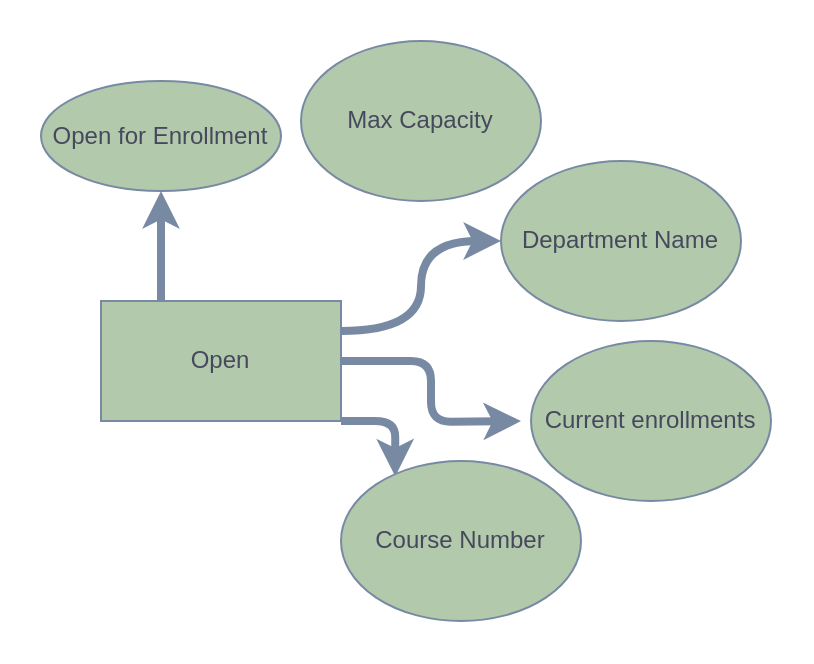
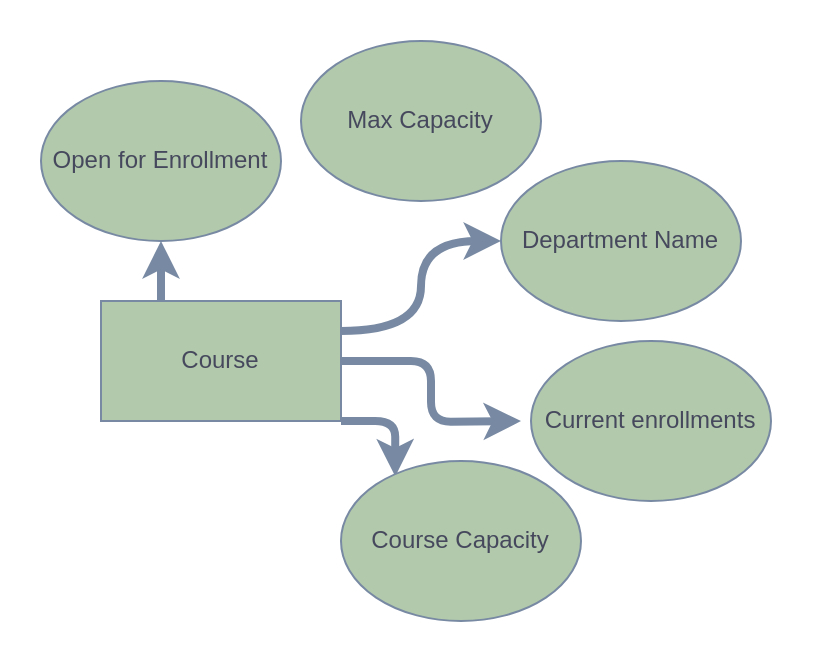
(161, 136) -> (161, 161)
(221, 361) -> (221, 361)
(461, 541) -> (461, 541)
